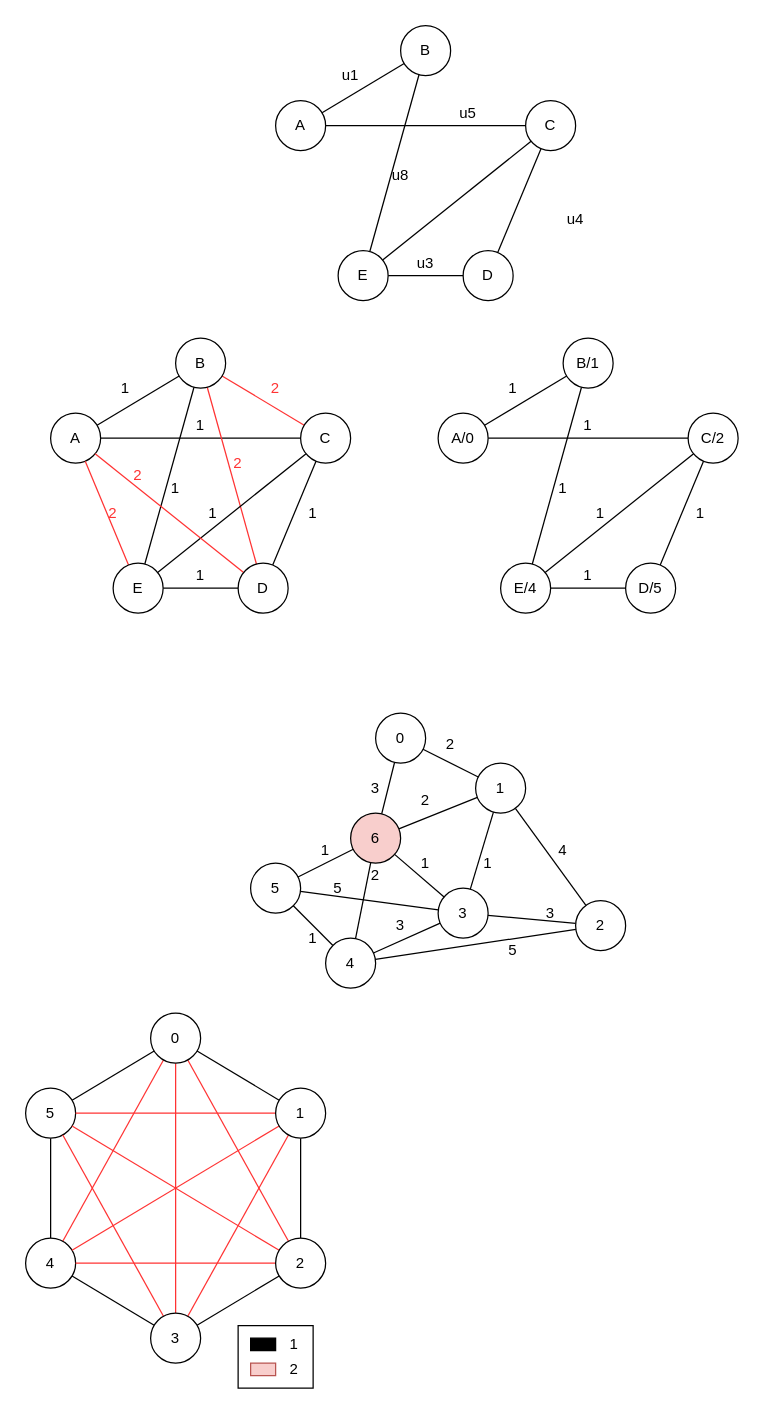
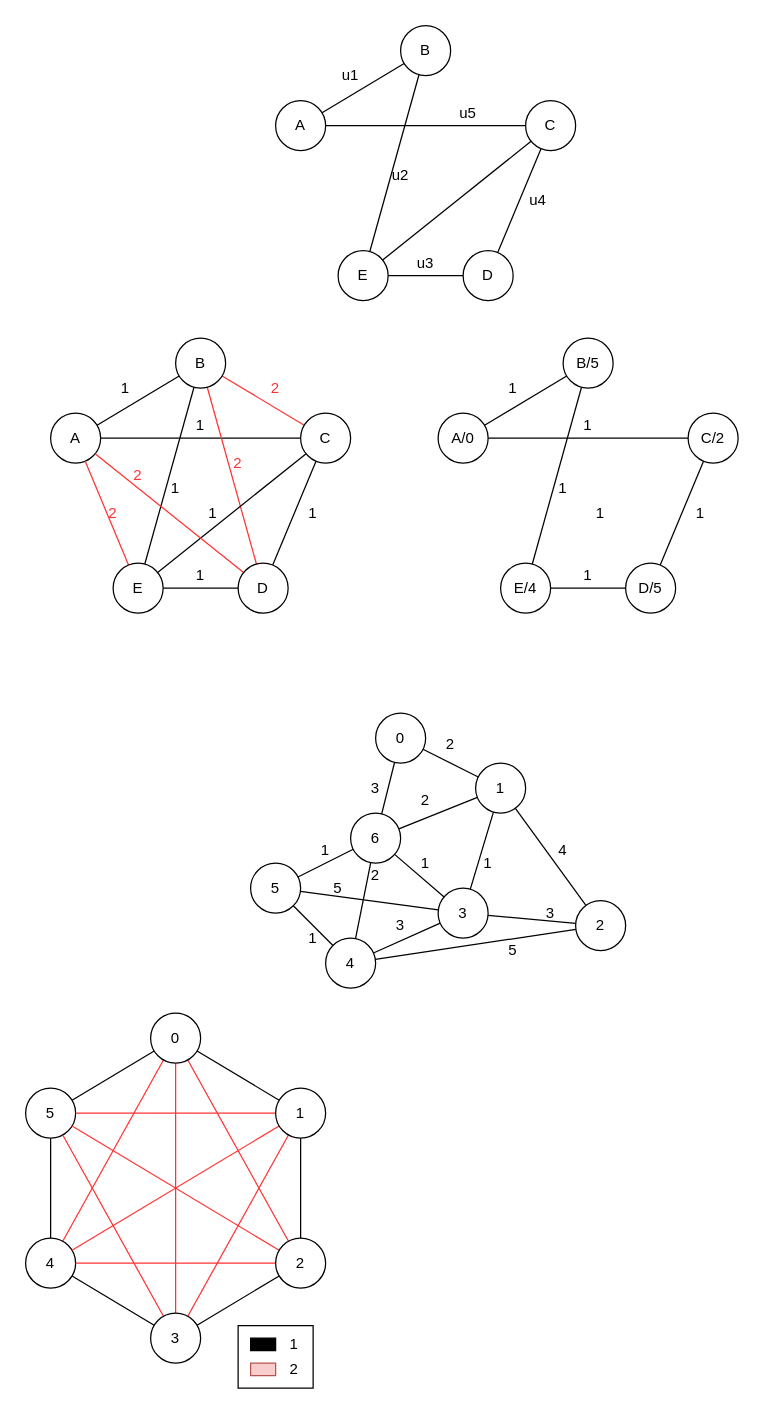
(401, 176) -> (401, 176)
(576, 219) -> (538, 201)
(588, 363) -> (588, 363)
(619, 513) -> none
(376, 838) -> (376, 838)
